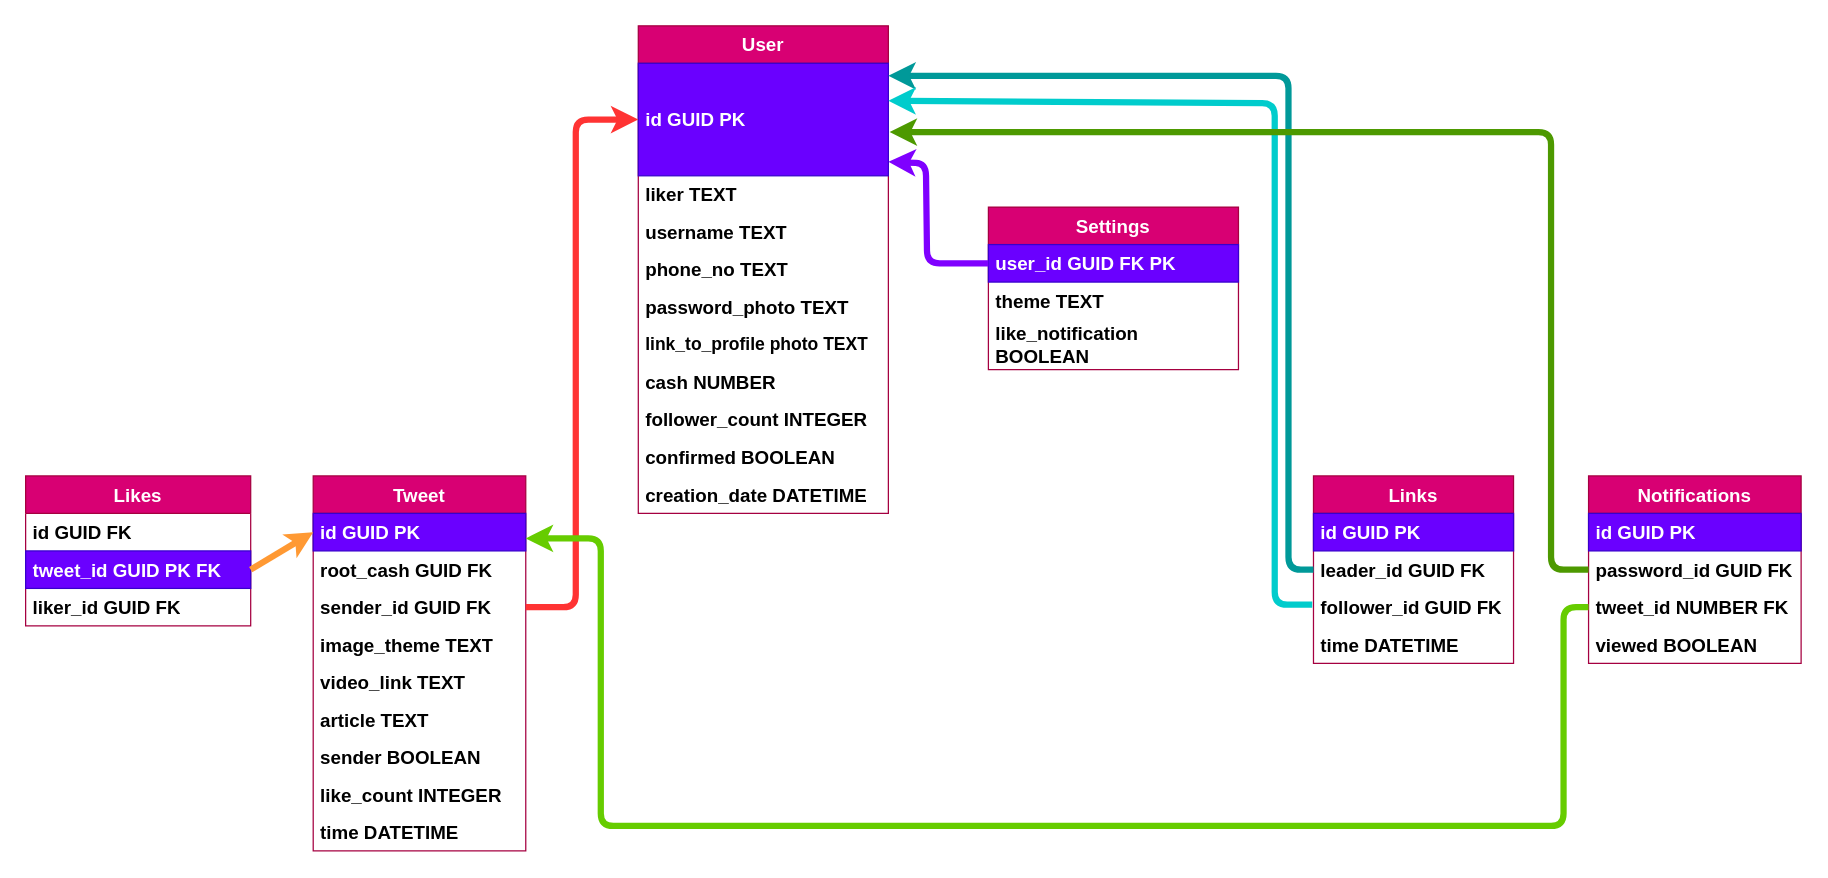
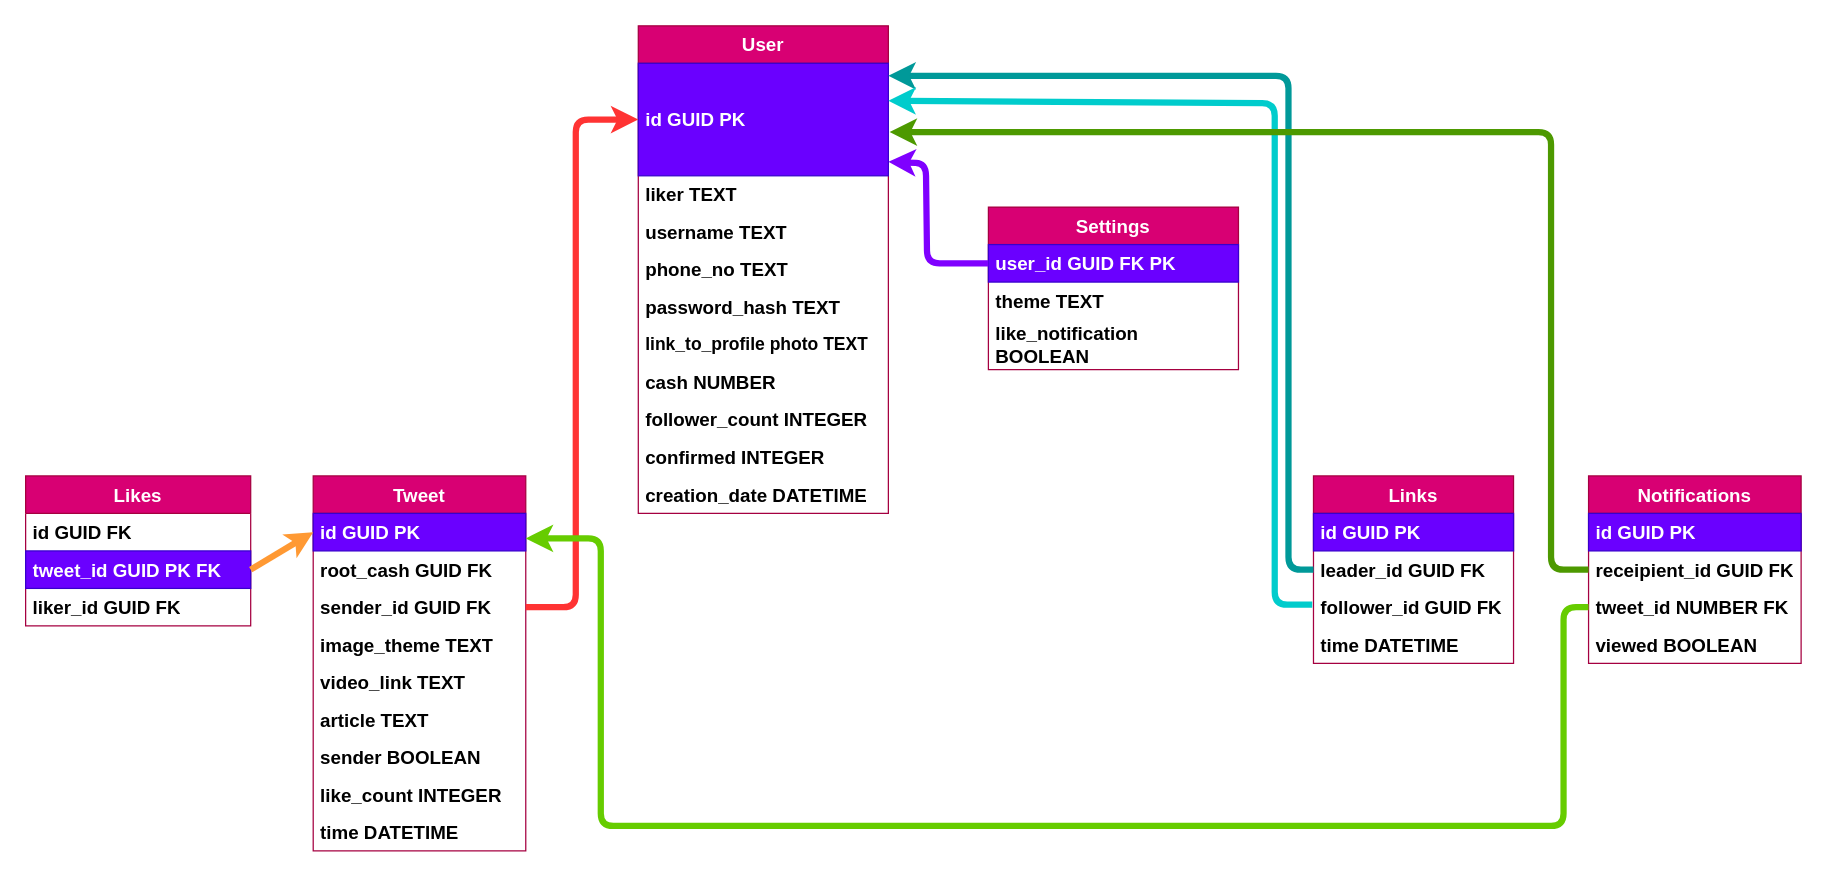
(743, 307) -> (738, 307)
(730, 457) -> (730, 457)
(1688, 569) -> (1694, 569)
